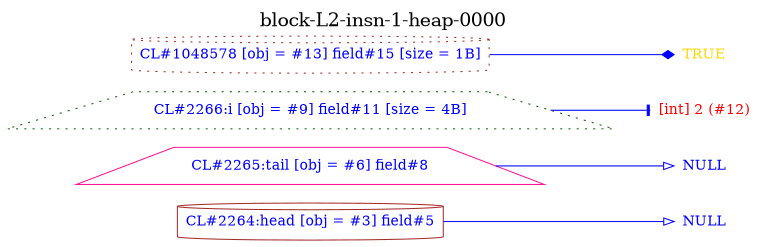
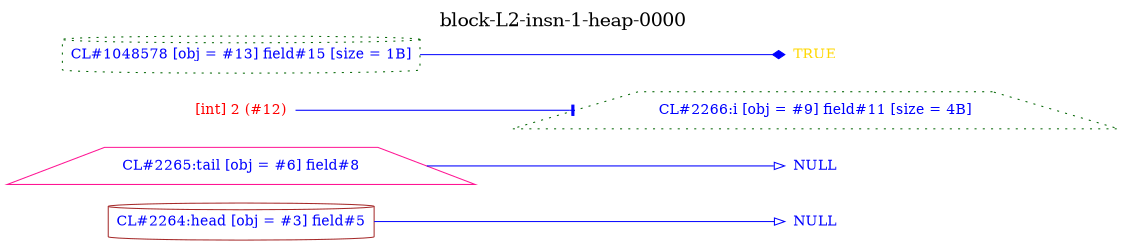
(310, 55) -> (241, 55)
(598, 110) -> (433, 110)
